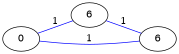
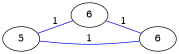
(21, 39) -> (21, 39)
